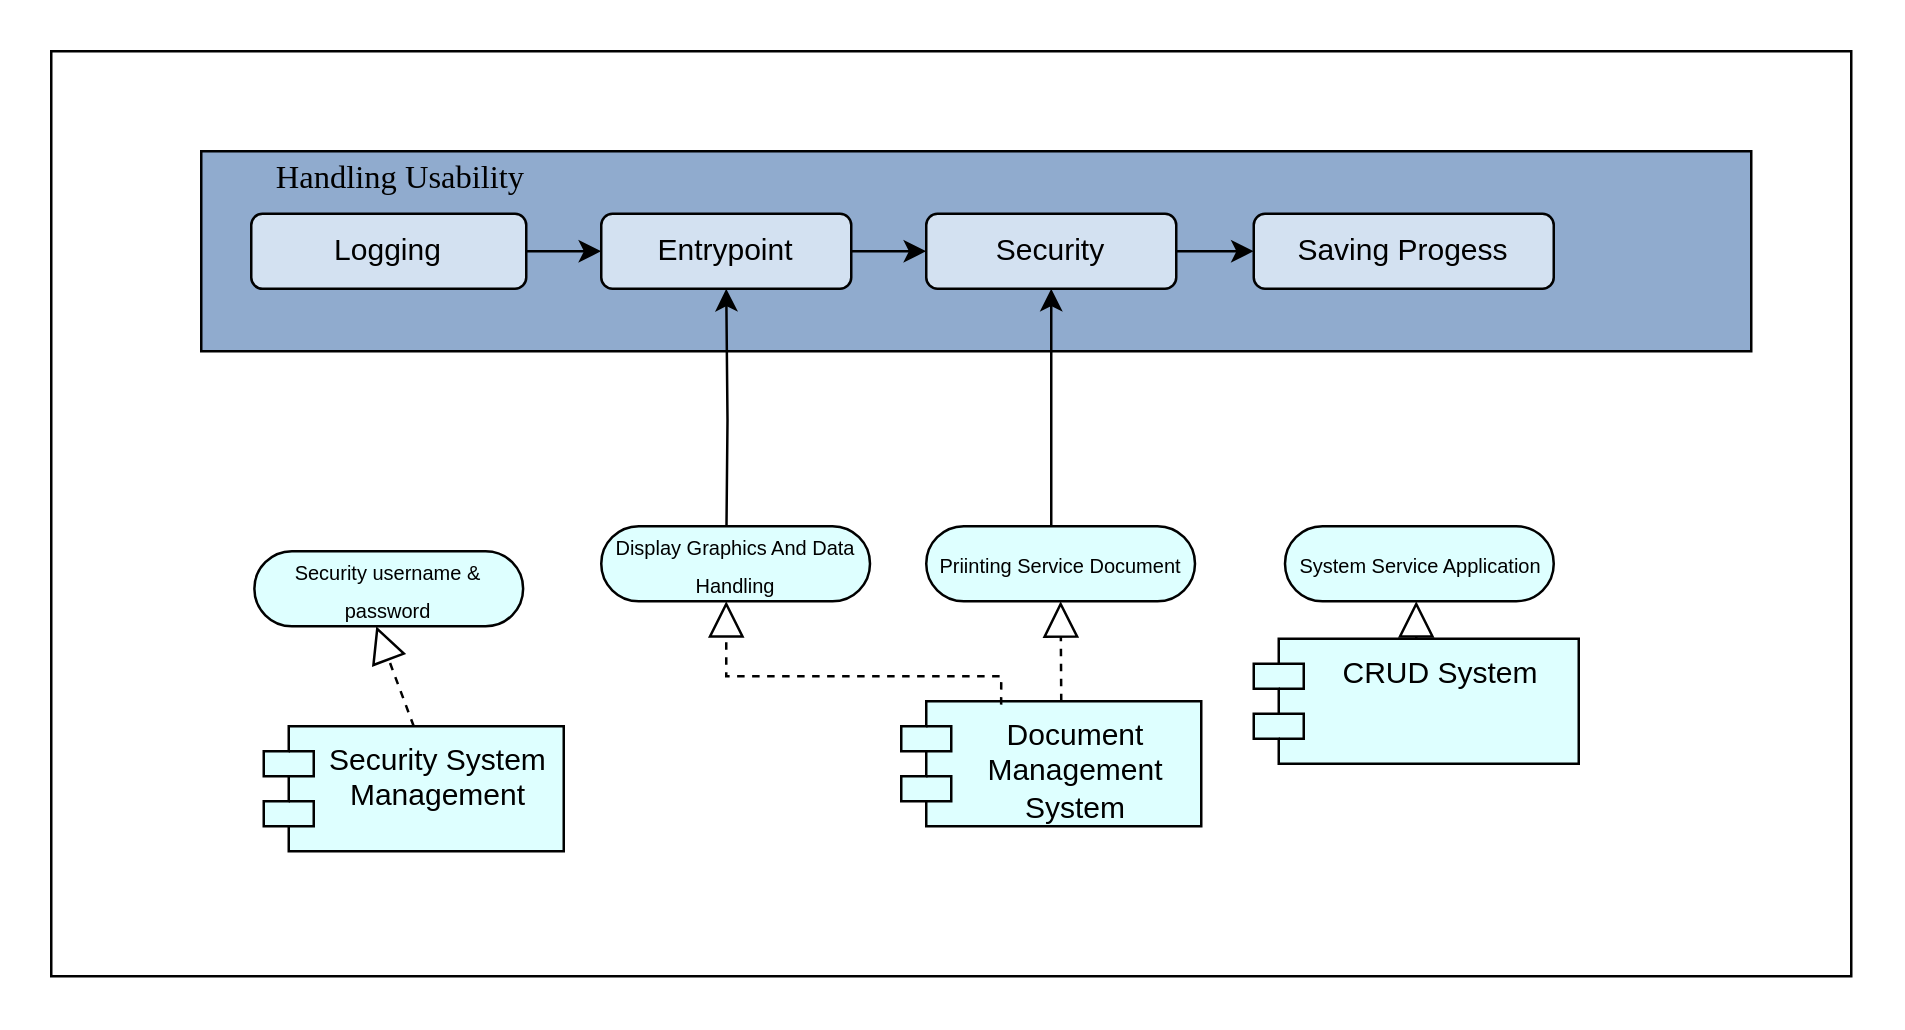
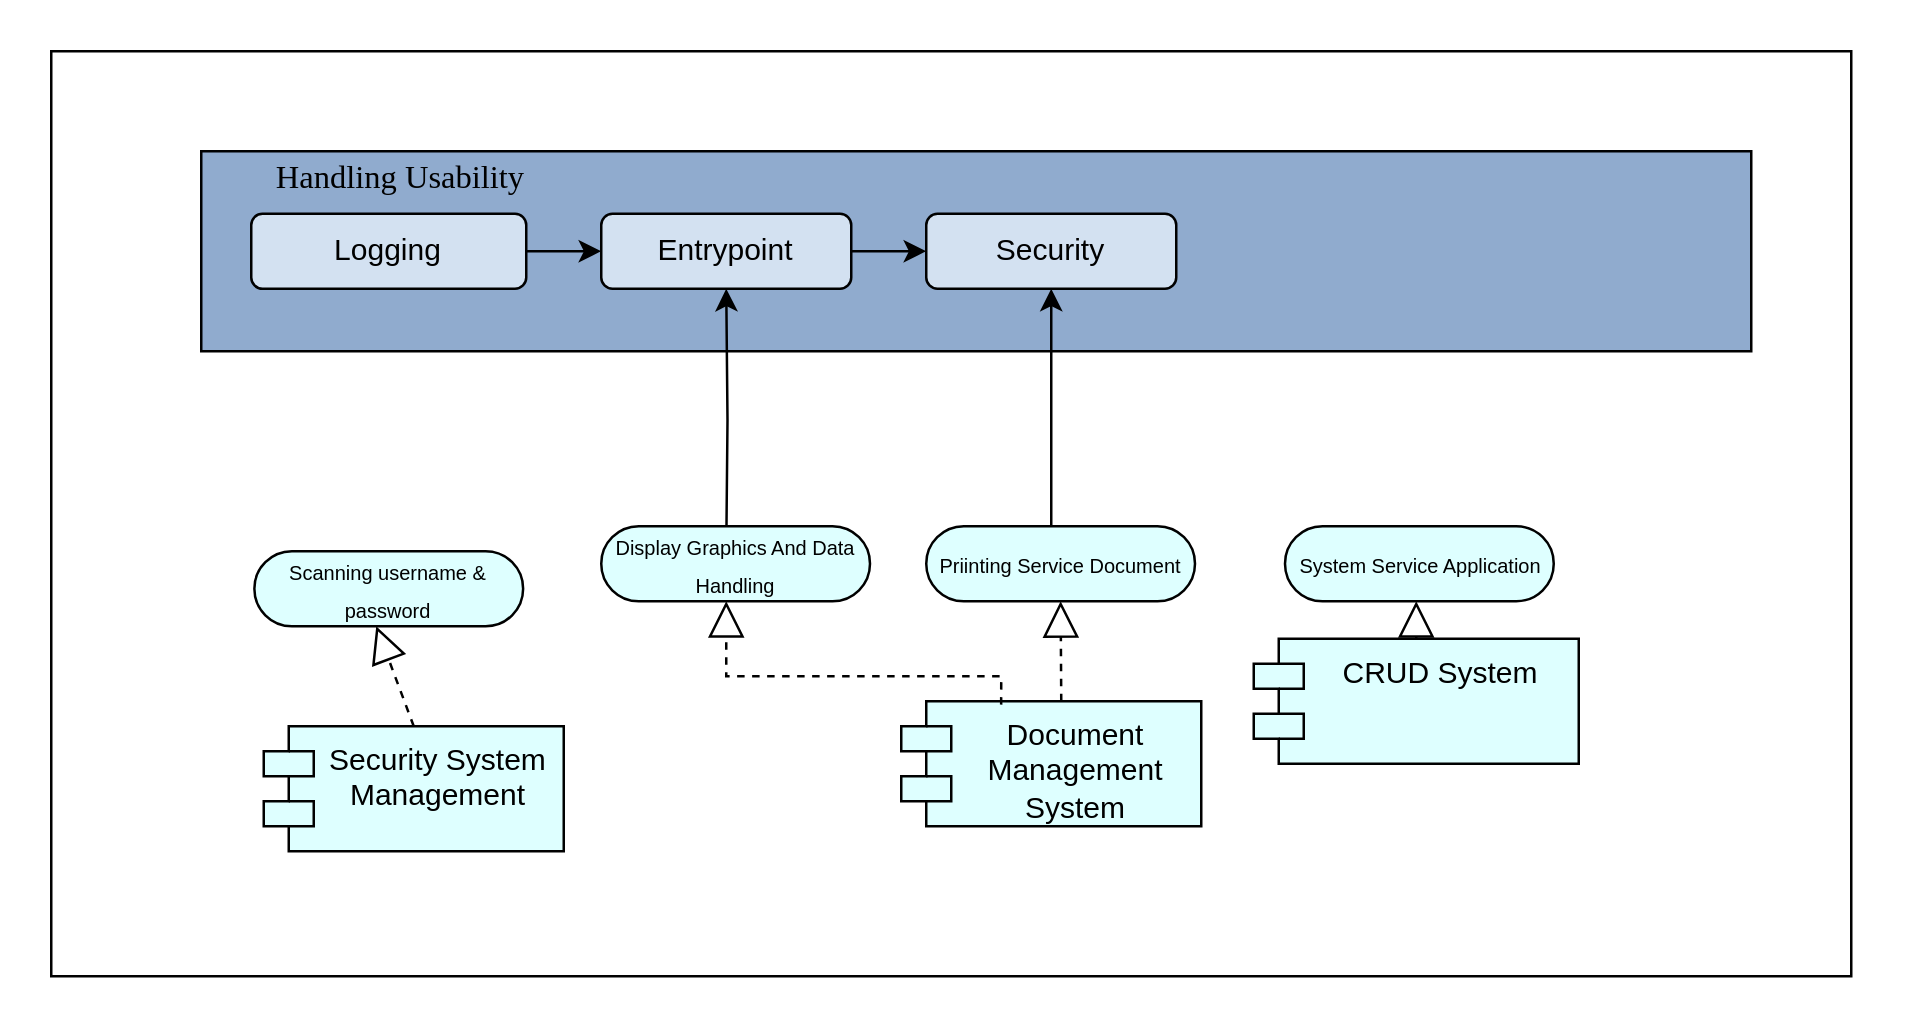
(1223, 251) -> none
(1404, 251) -> none
(389, 589) -> (389, 589)
